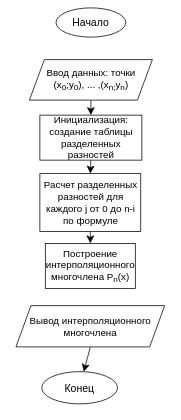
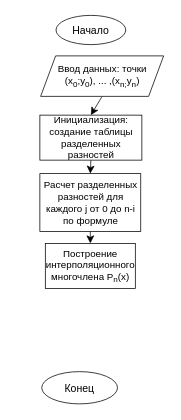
(91, 23) -> (91, 30)
(91, 80) -> (102, 76)
(90, 326) -> none
(88, 355) -> none
